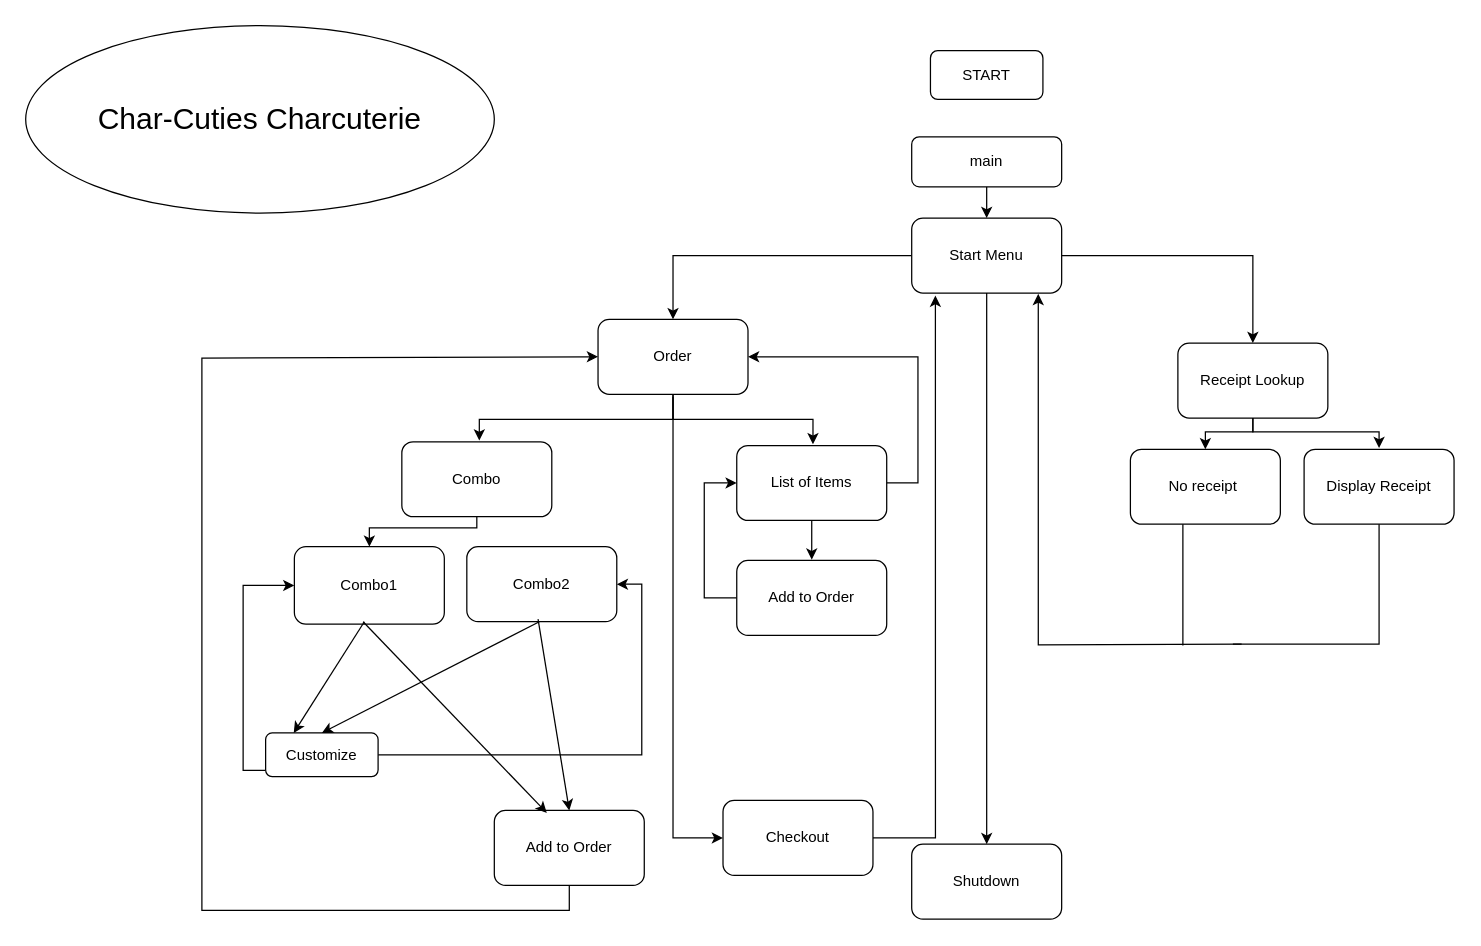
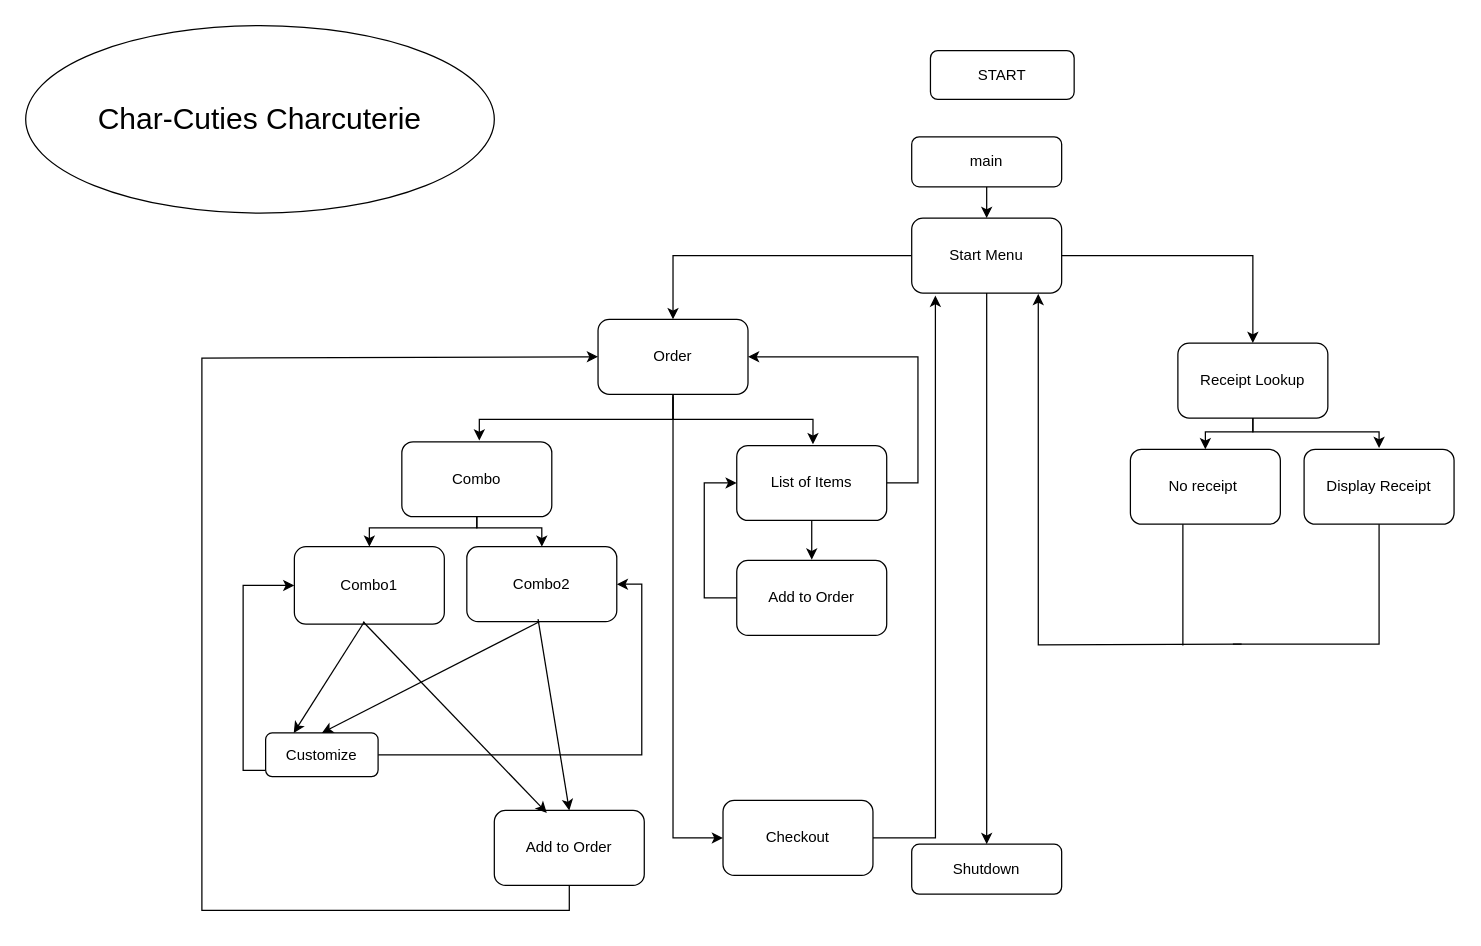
(987, 75) -> (1003, 75)
none -> (515, 528)
(987, 882) -> (987, 869)
